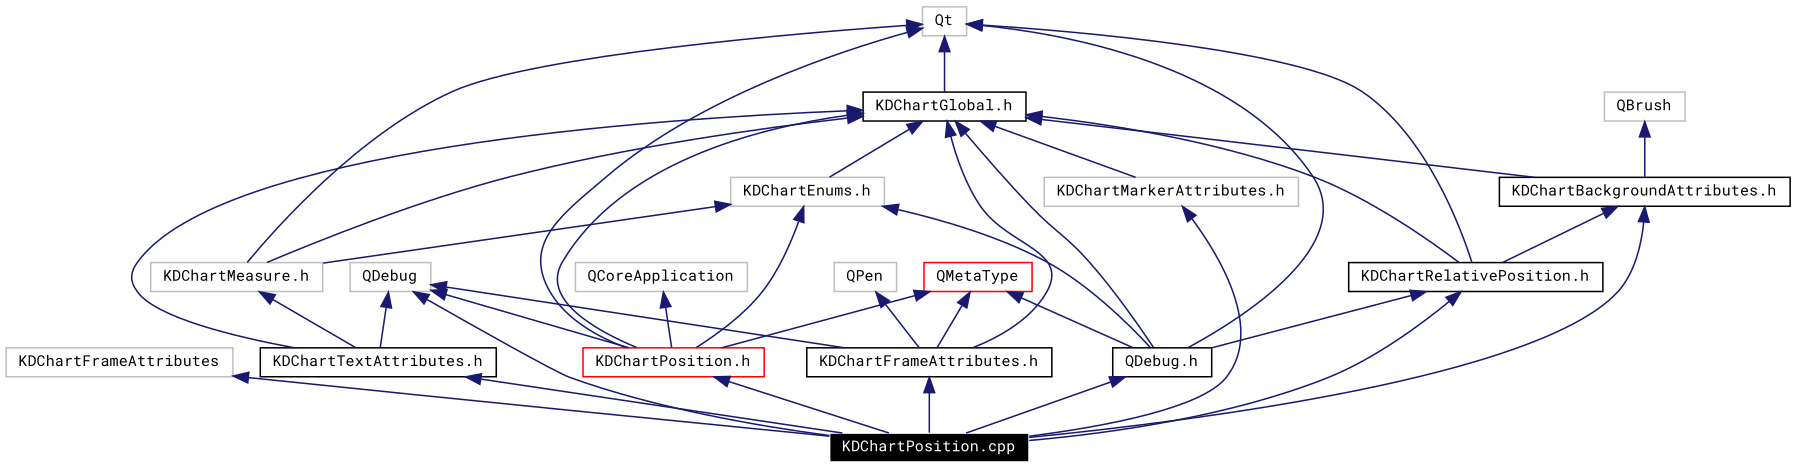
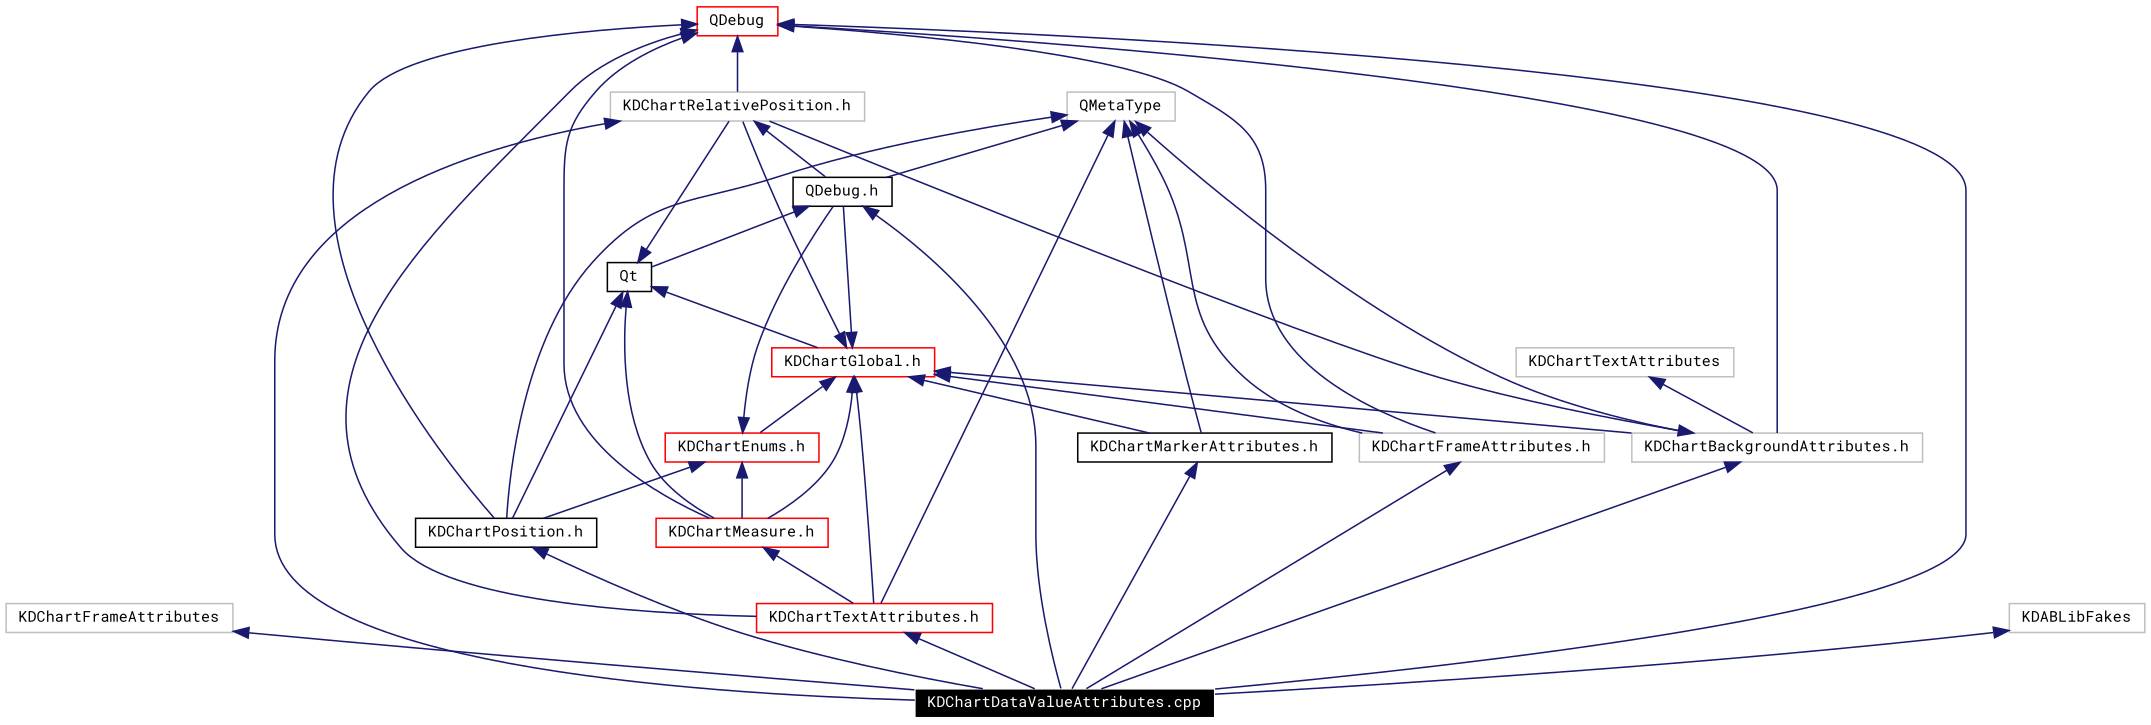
(945, 21) -> (629, 277)
none -> (738, 72)
none -> (1418, 82)
(945, 107) -> (853, 362)
(1645, 107) -> (1625, 362)
(1265, 126) -> (723, 239)
(633, 190) -> none
(808, 192) -> (742, 448)
(1171, 192) -> (1205, 448)
(1645, 192) -> (1777, 448)
(237, 277) -> (742, 533)
(390, 277) -> (738, 21)
(661, 277) -> none
(865, 277) -> none
(978, 277) -> (1121, 107)
(1476, 277) -> (738, 107)
none -> (564, 284)
none -> (1165, 292)
none -> (1399, 322)
none -> (1000, 358)
(378, 362) -> (875, 618)
(674, 362) -> (506, 533)
(929, 362) -> (1482, 448)
(929, 448) -> (1065, 703)
none -> (2077, 618)
